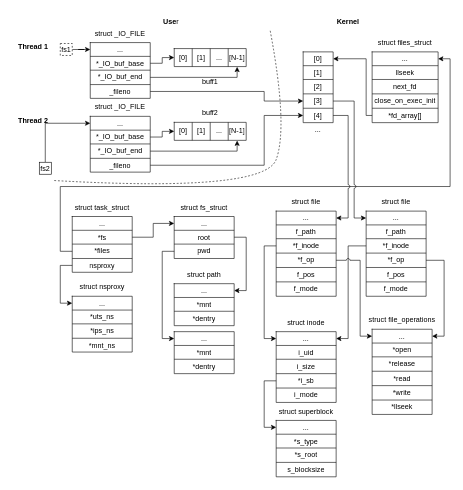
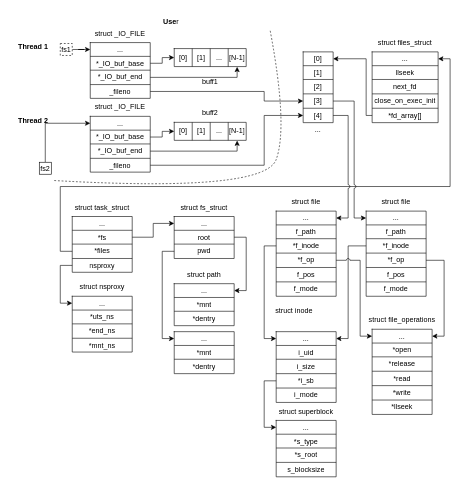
(348, 21) -> none
(306, 323) -> (294, 311)
(102, 331) -> (102, 331)
